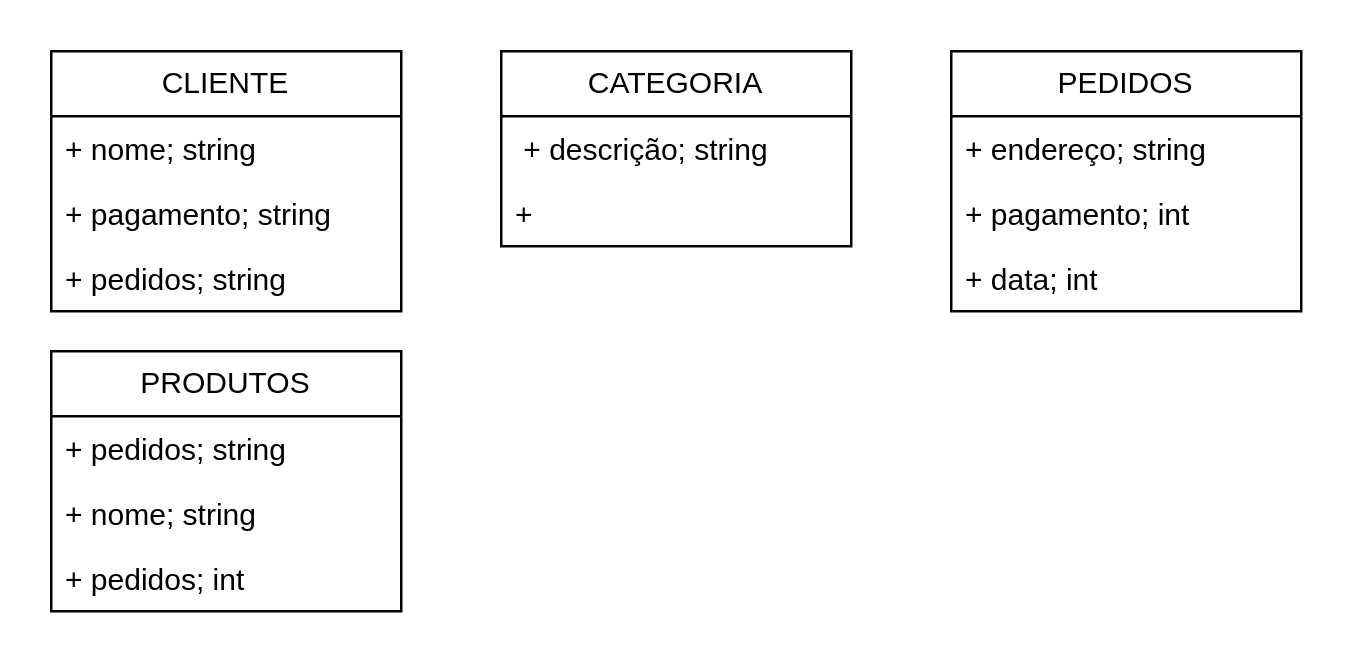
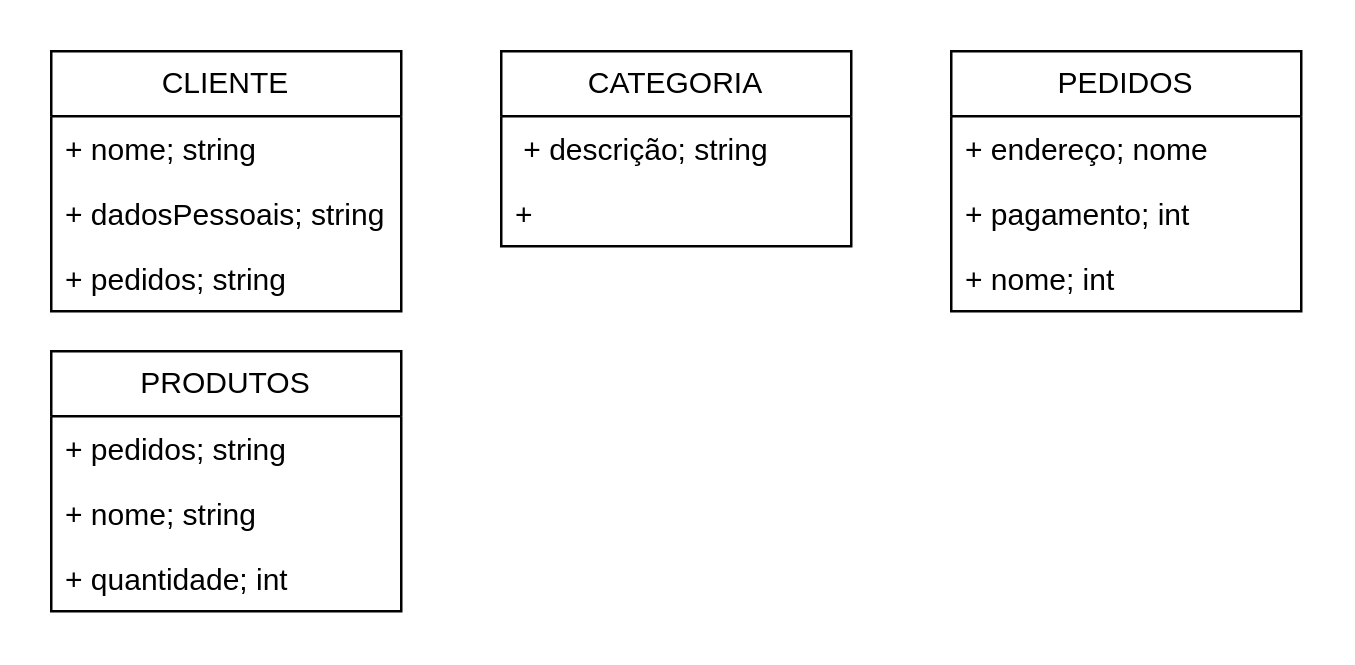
(1102, 152) -> (1089, 152)
(210, 217) -> (229, 235)
(1043, 282) -> (1043, 282)
(164, 582) -> (190, 582)
